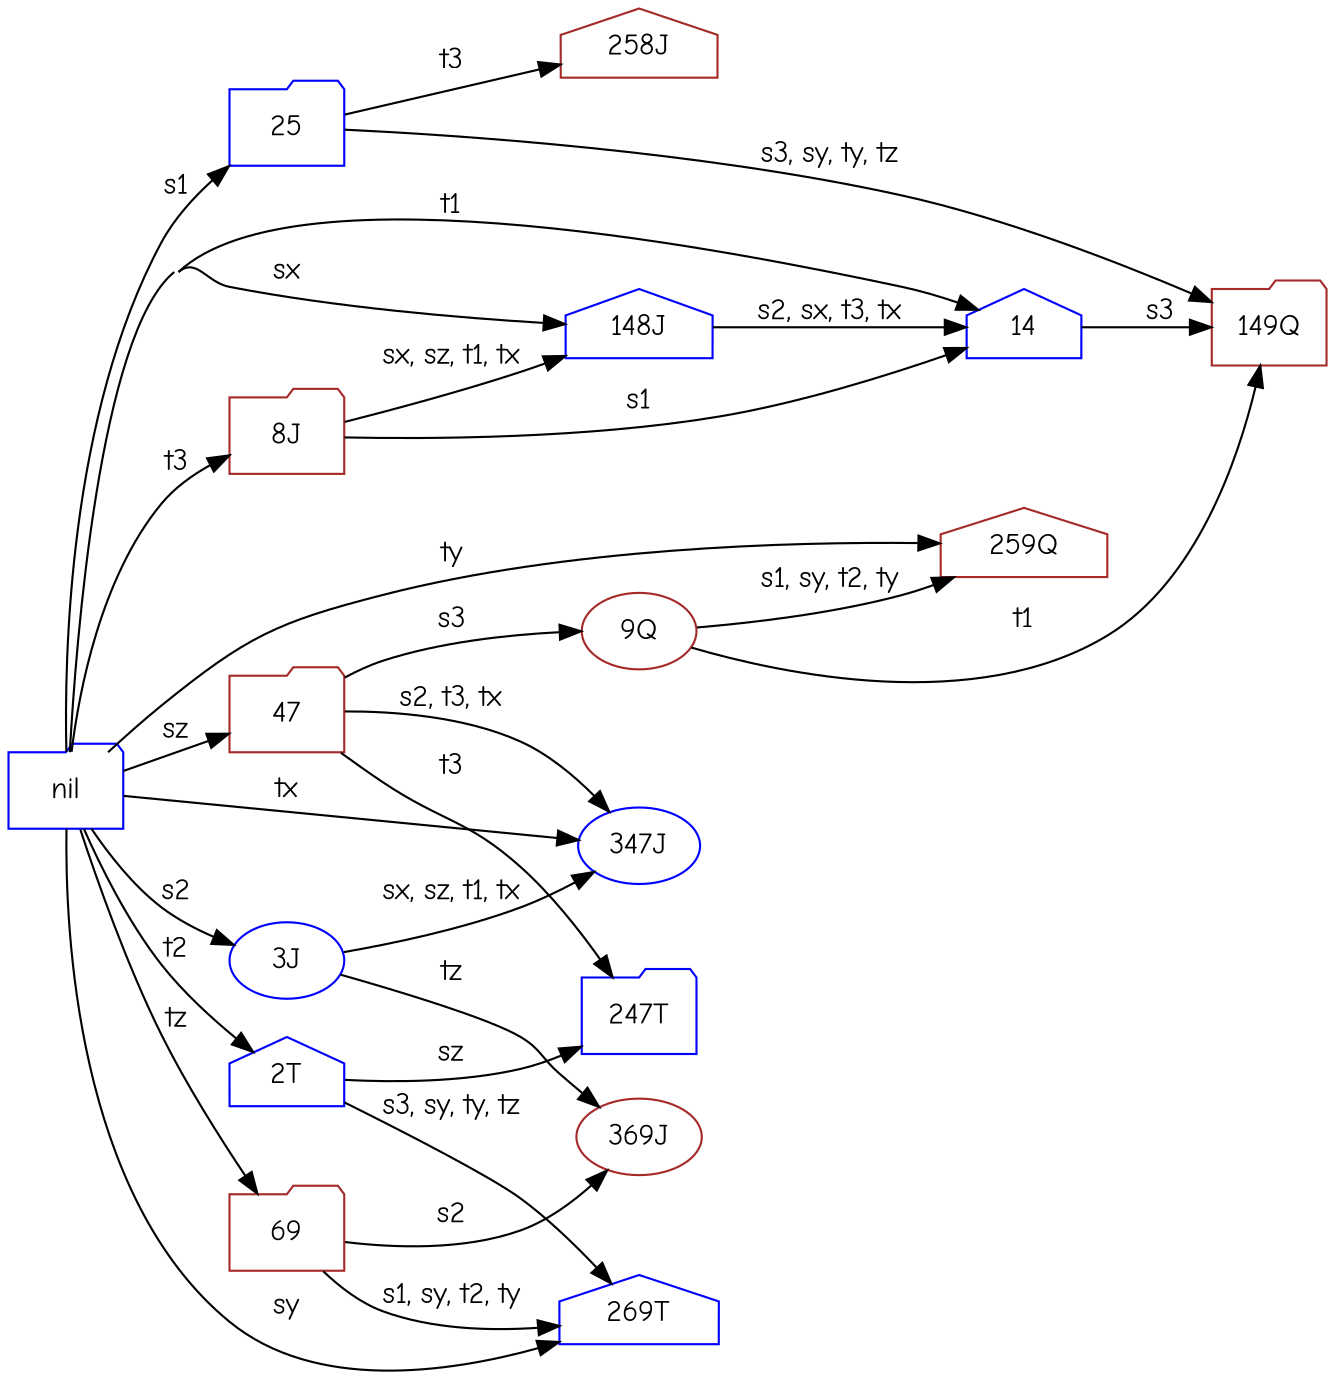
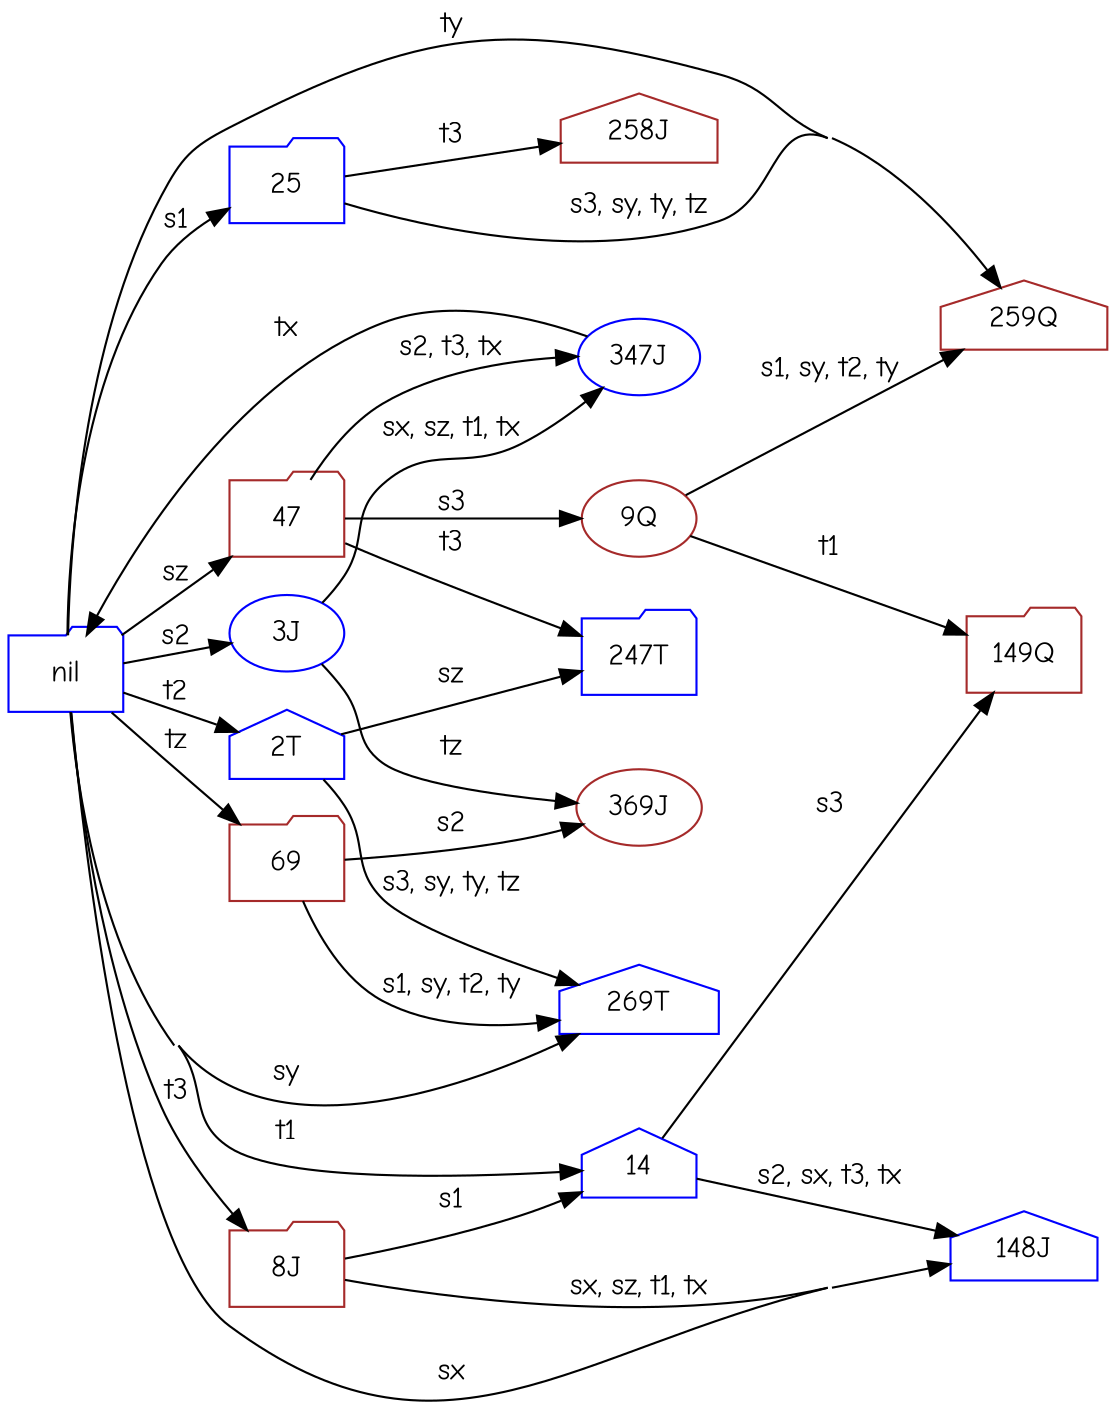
(776, 172) -> (605, 240)
(829, 327) -> (816, 1205)
(340, 817) -> (293, 375)
